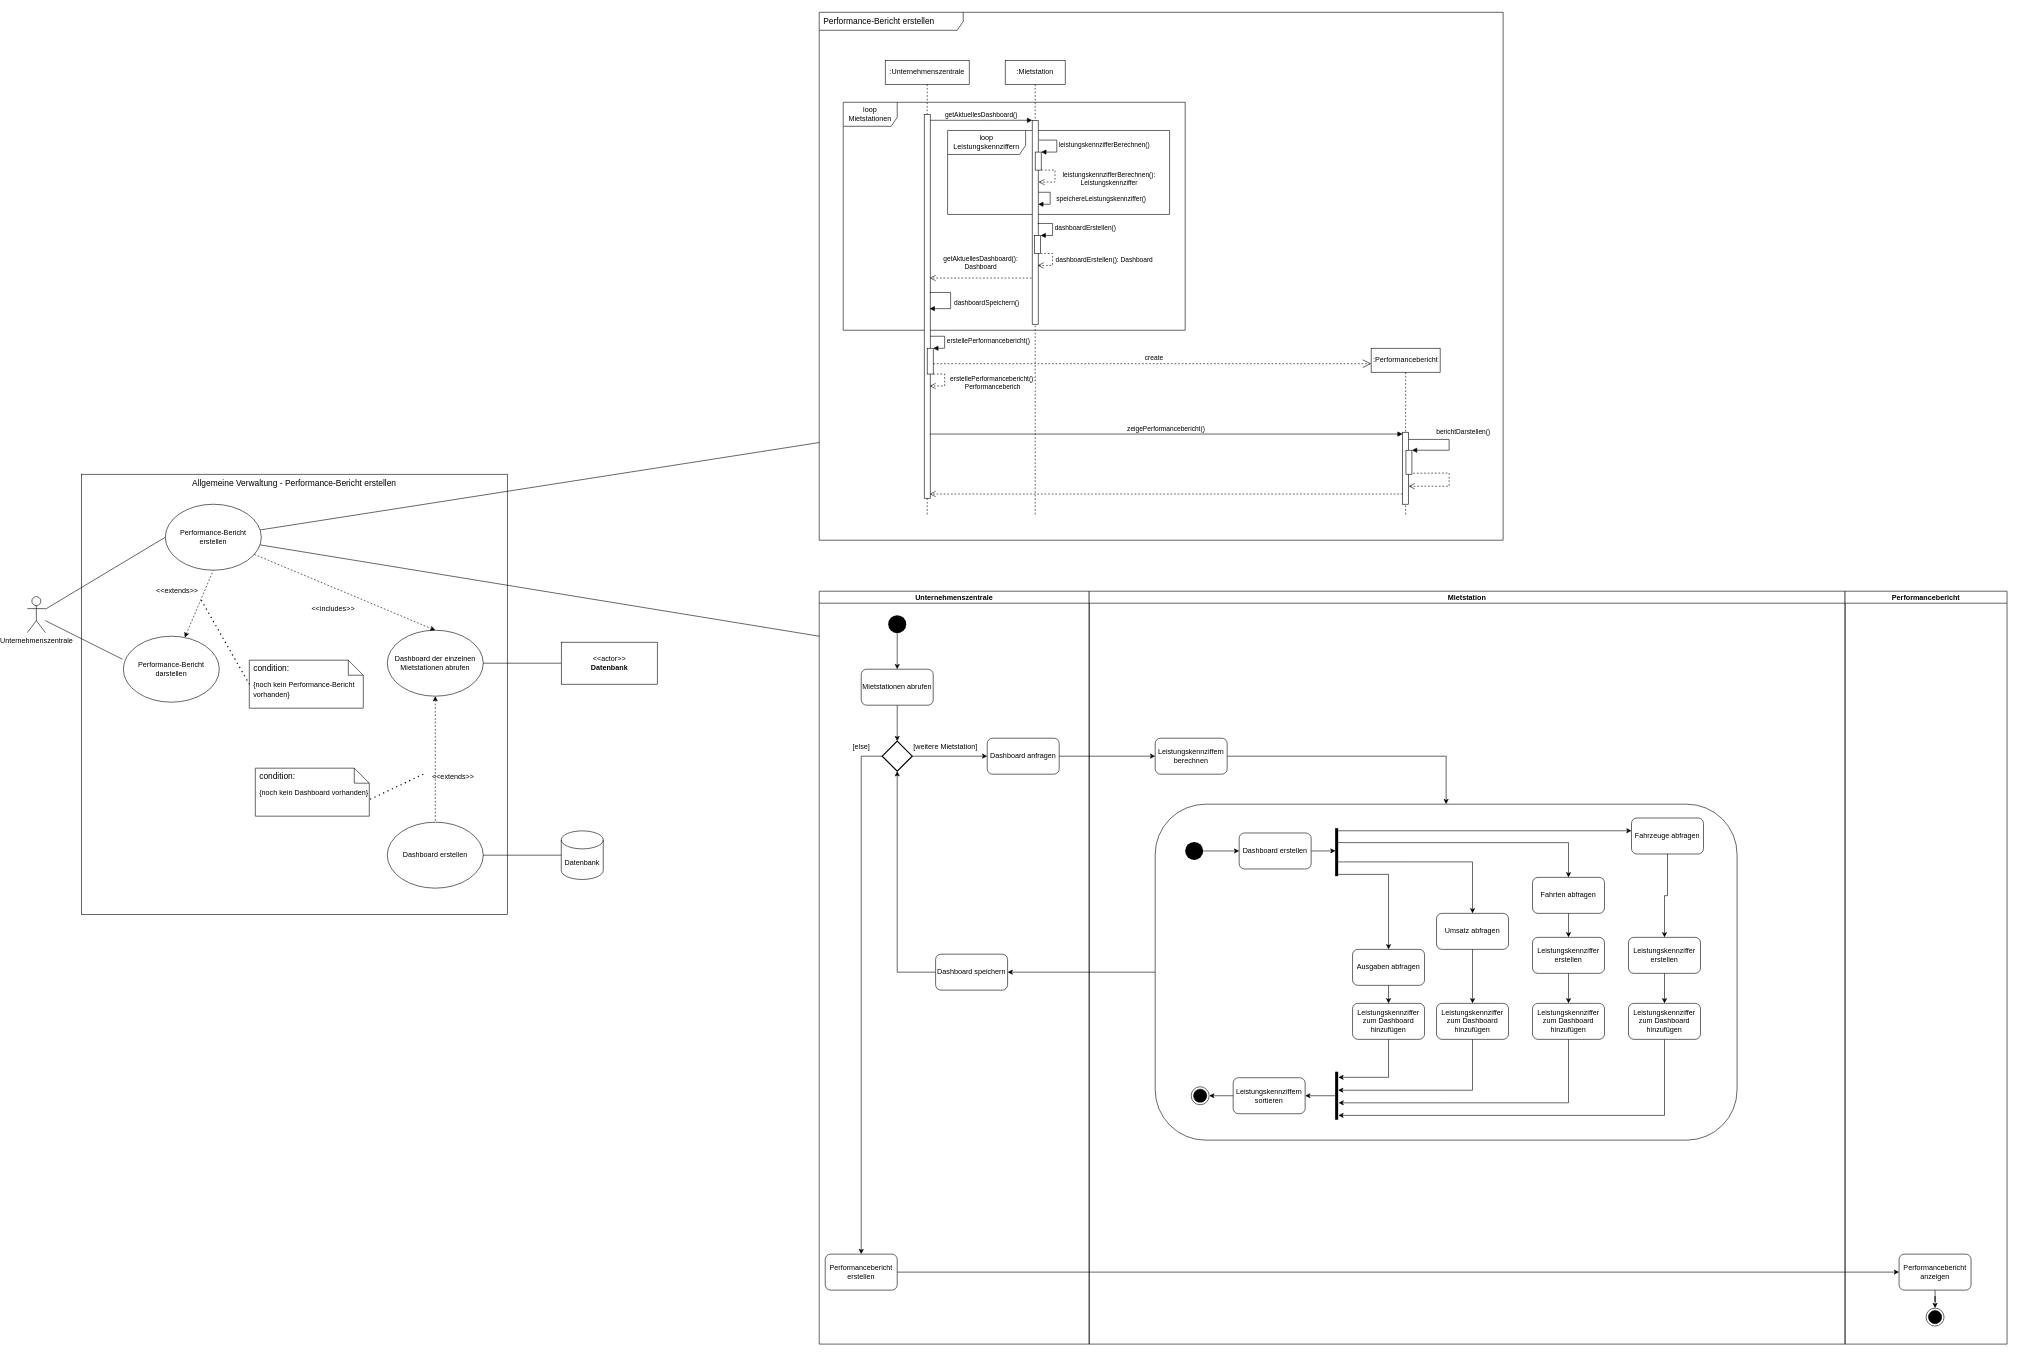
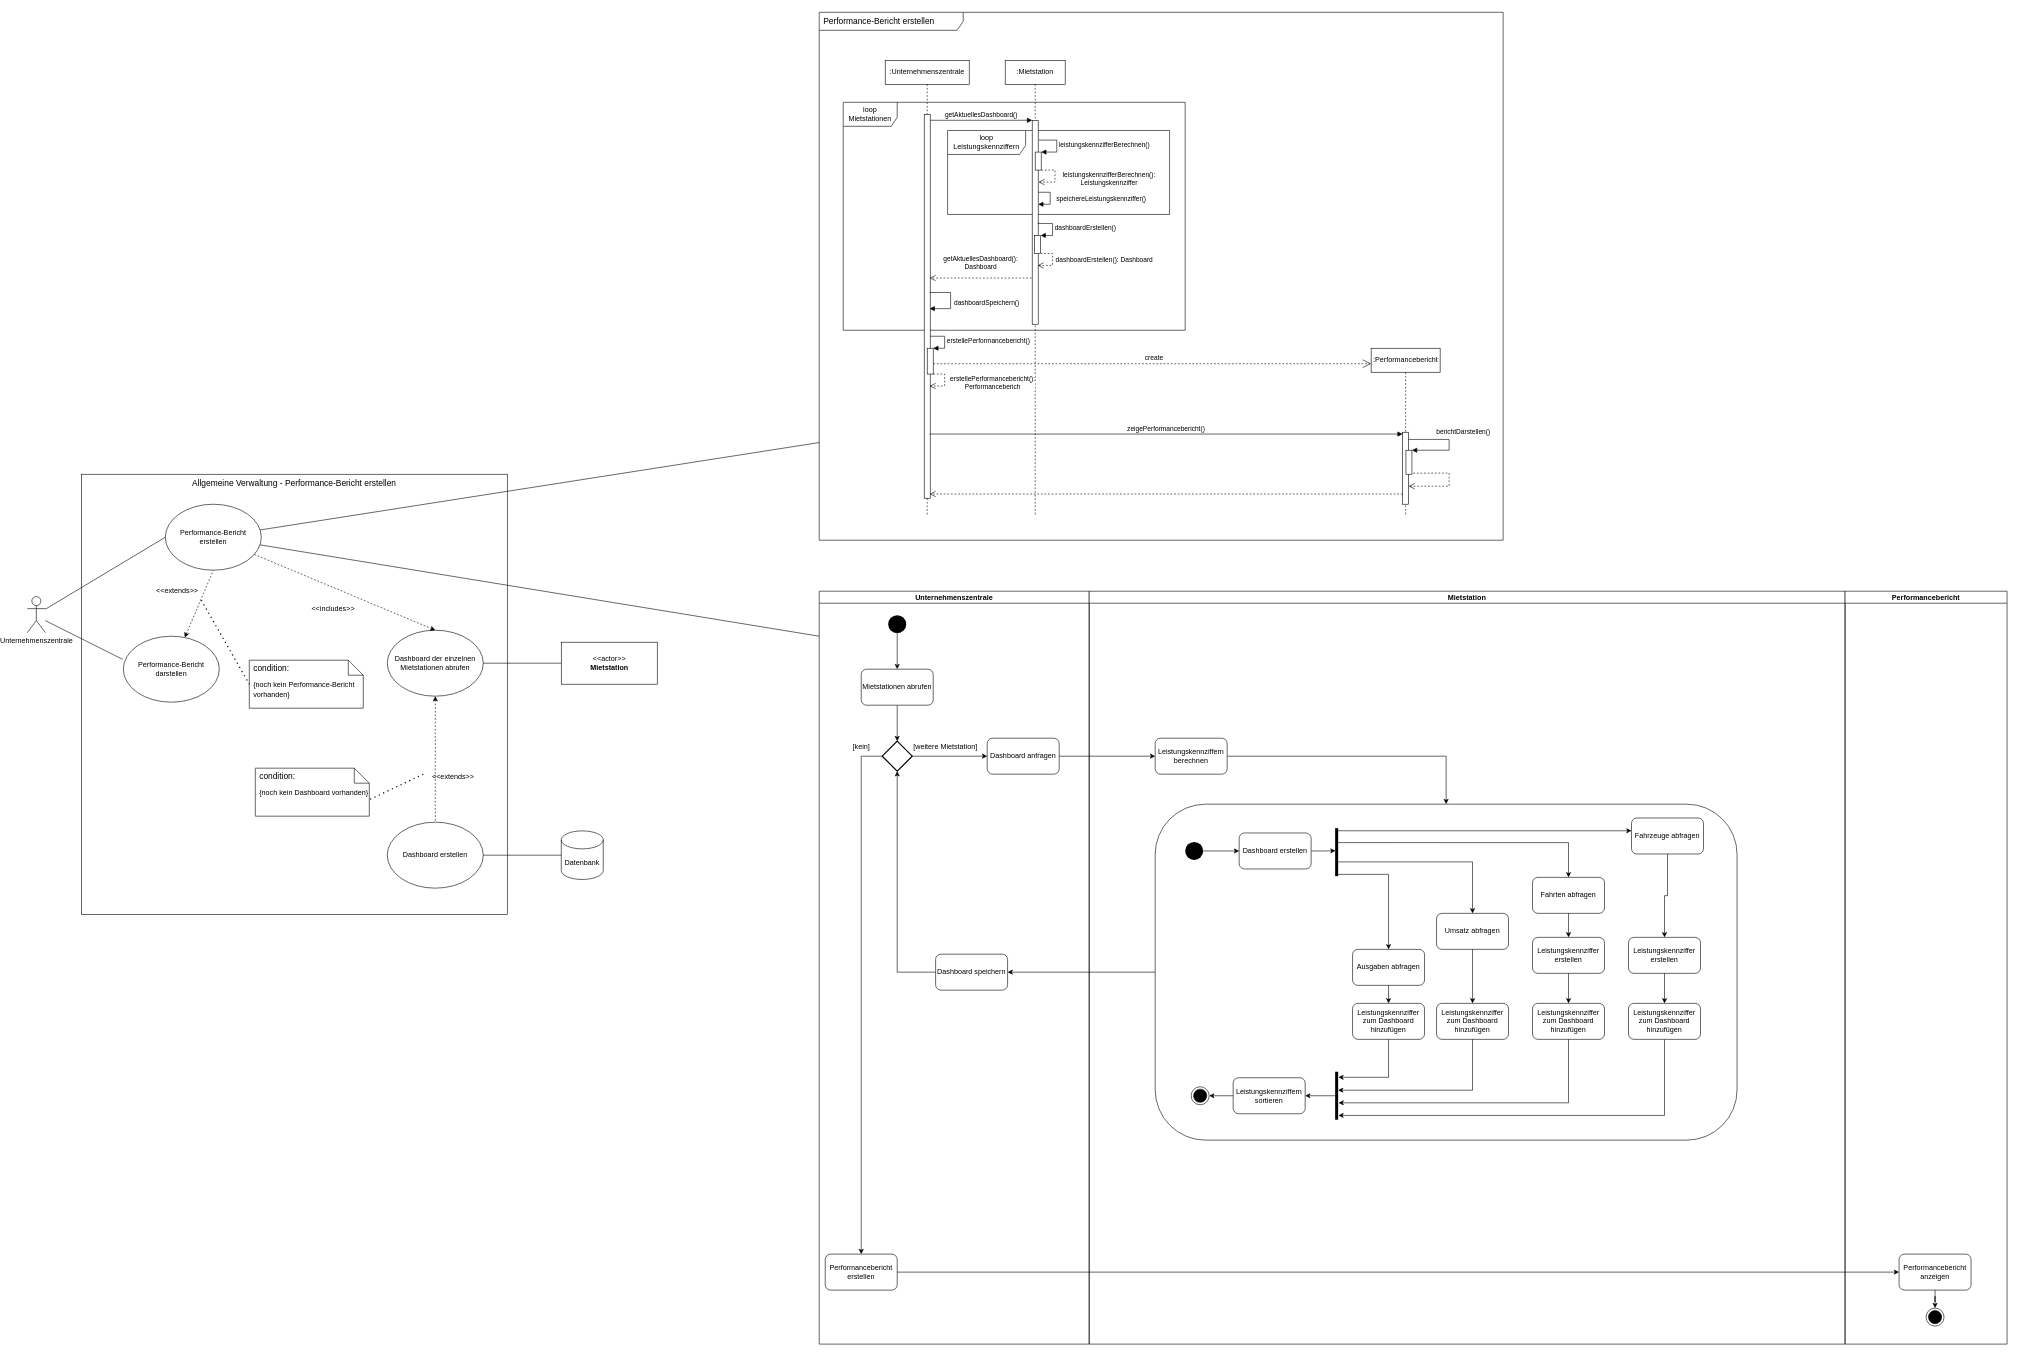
(610, 663) -> (610, 663)
(862, 747) -> (862, 747)
